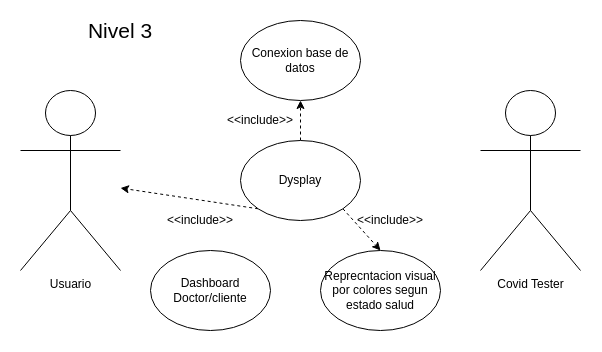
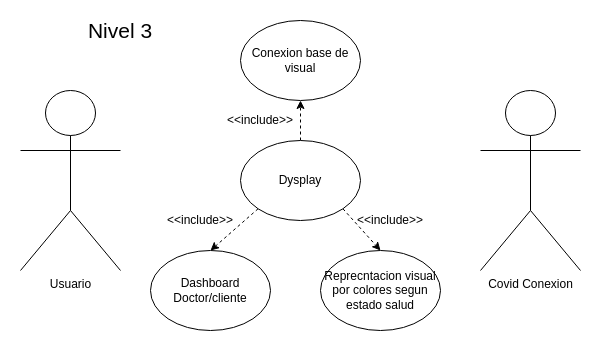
(301, 61) -> (301, 61)
(192, 199) -> (237, 227)
(531, 285) -> (531, 285)
